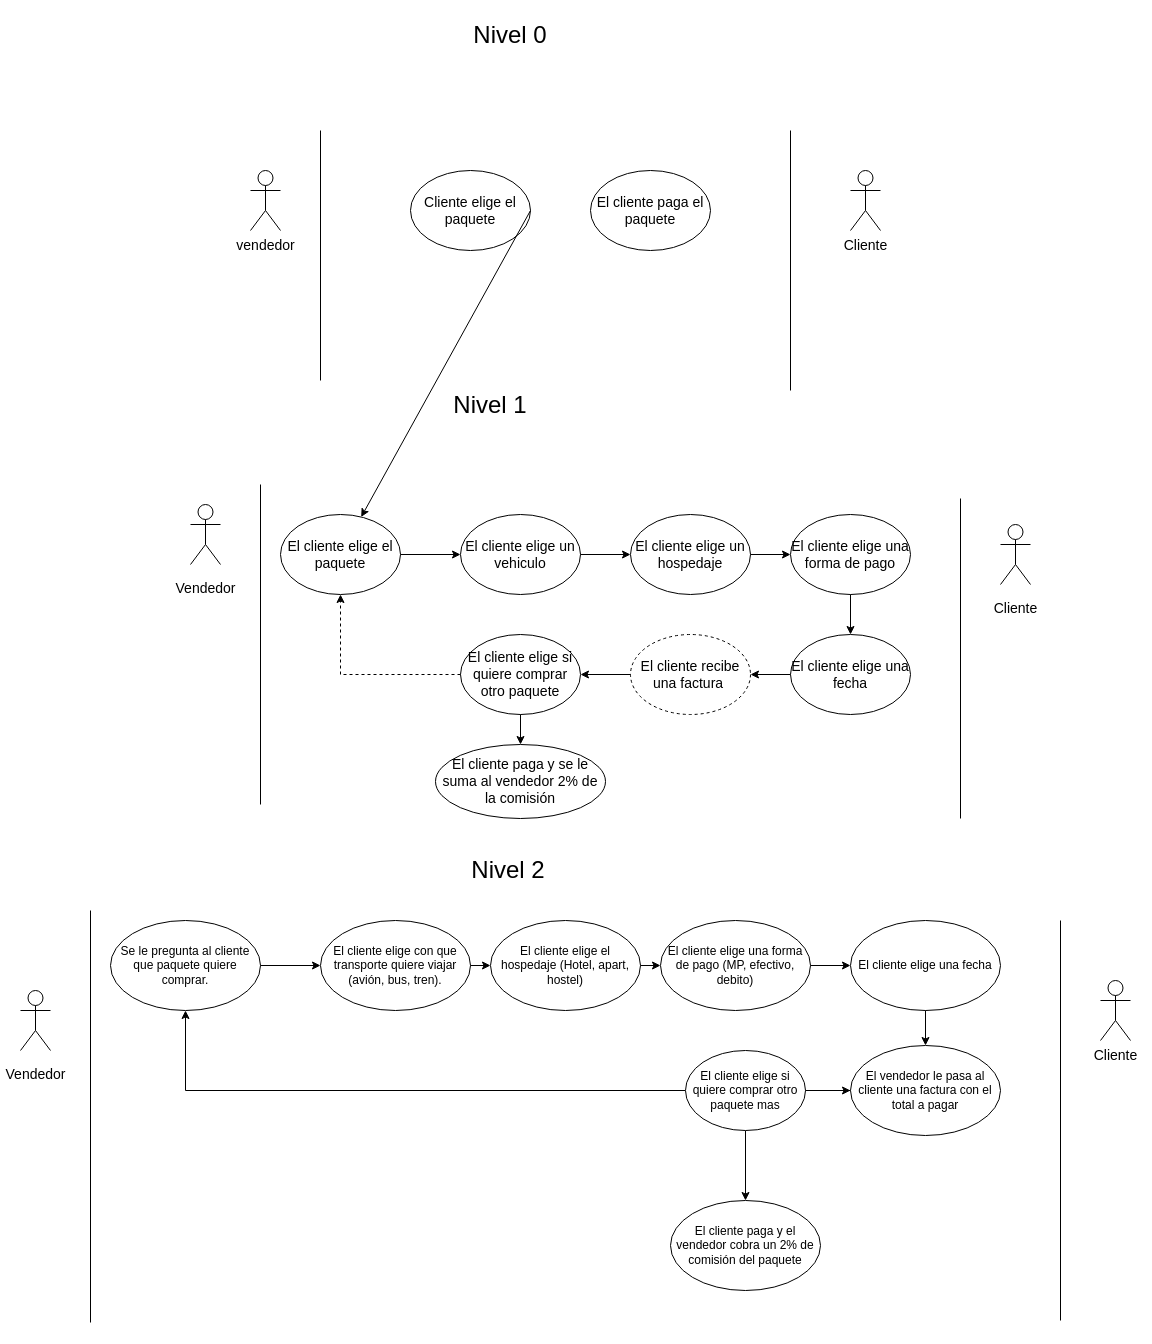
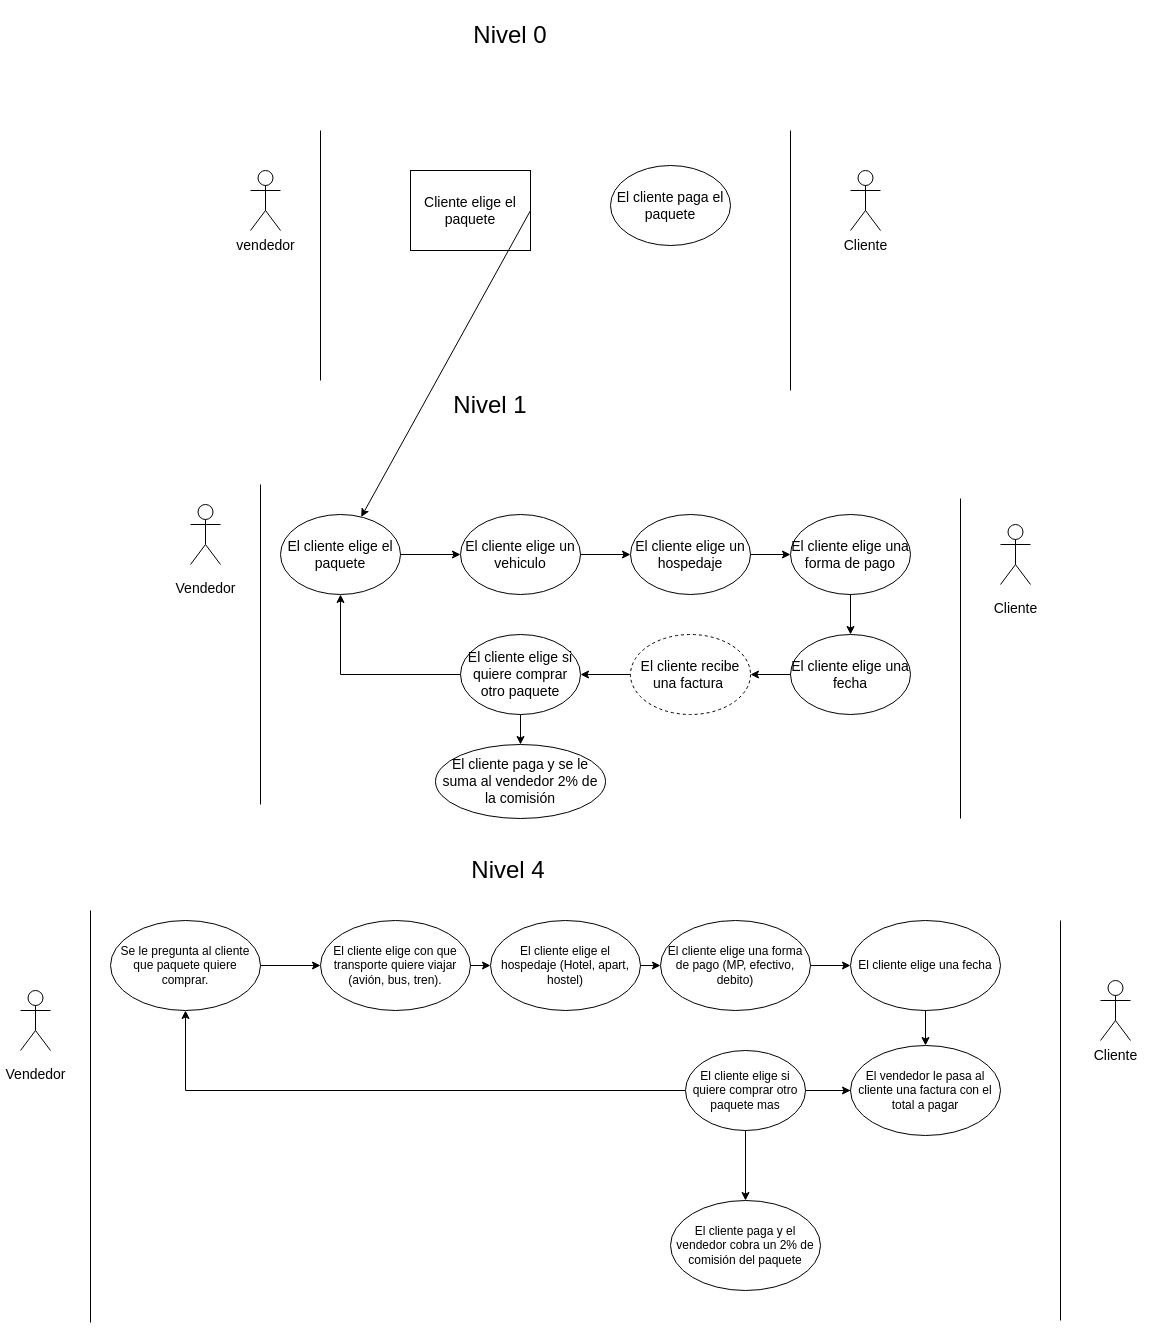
(471, 211) -> (471, 211)
(651, 211) -> (671, 206)
(364, 675) -> (364, 675)
(509, 871) -> (509, 871)
